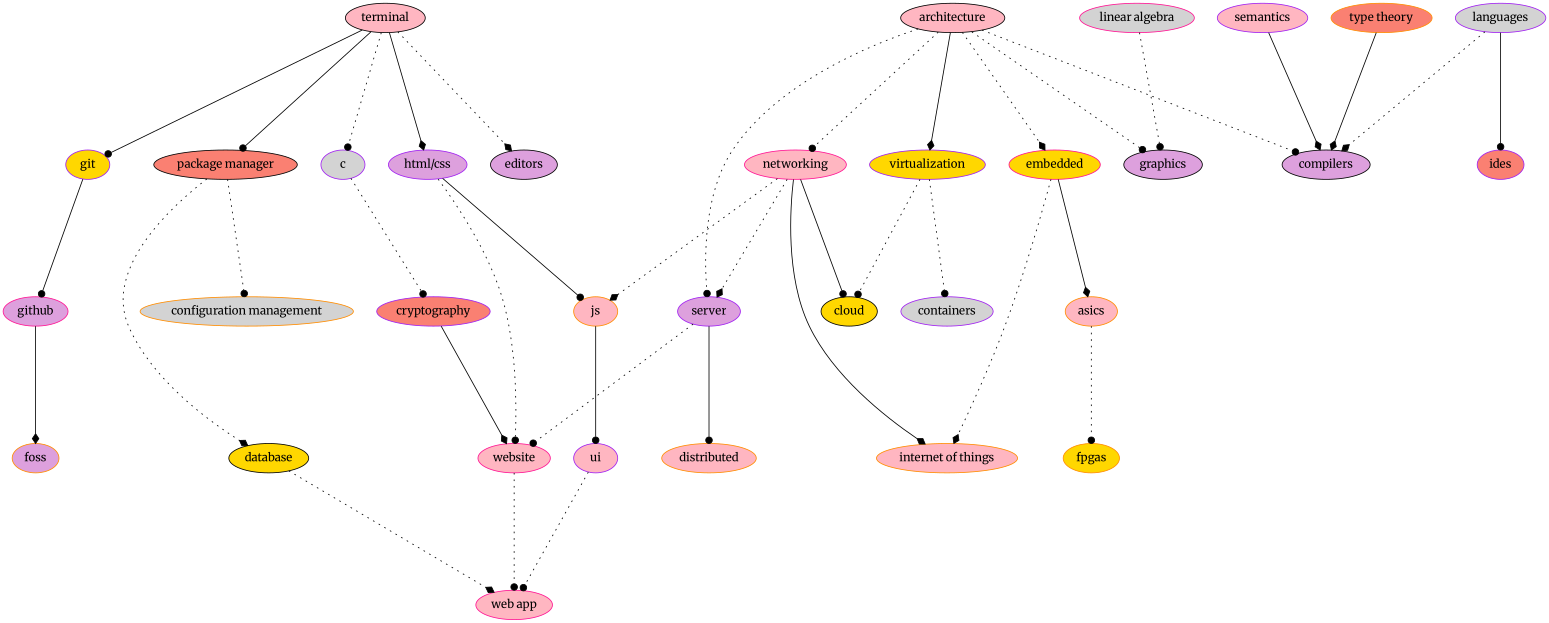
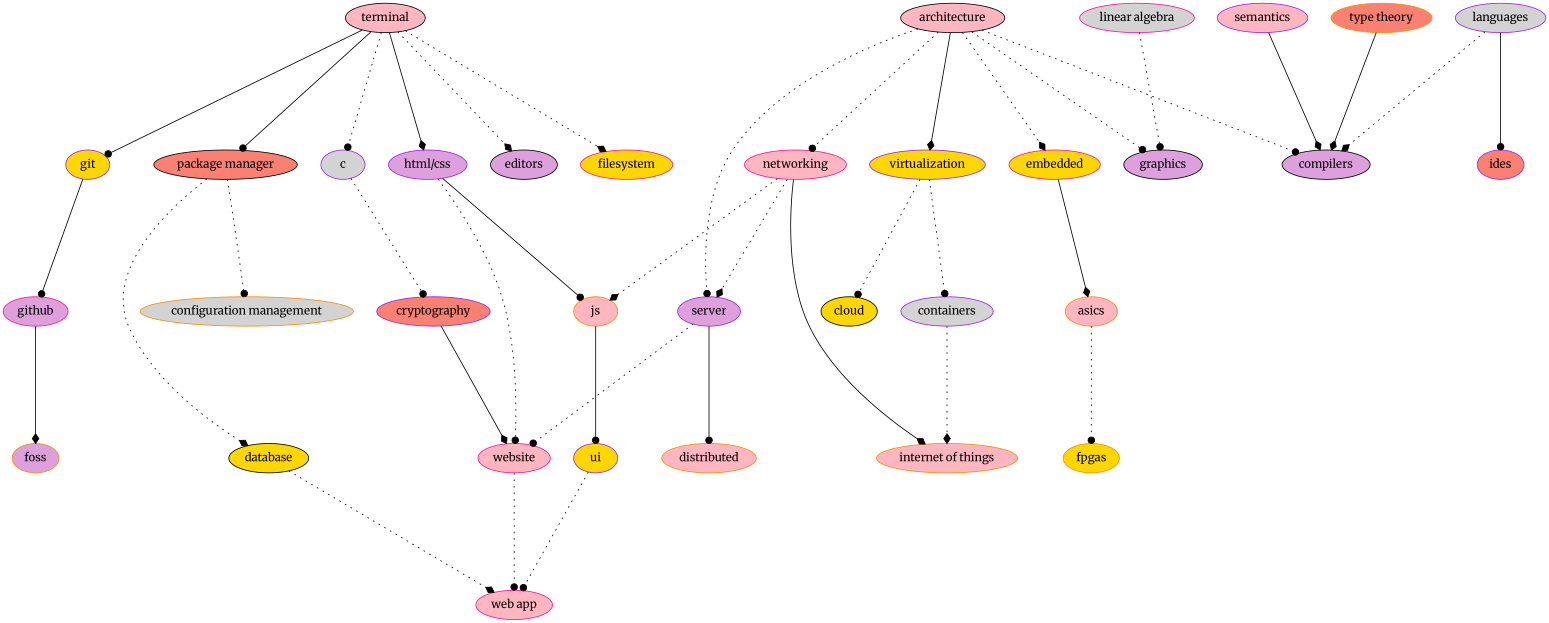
none -> (627, 165)
(821, 235) -> none
(1011, 309) -> (947, 380)
(596, 458) -> (596, 458)
